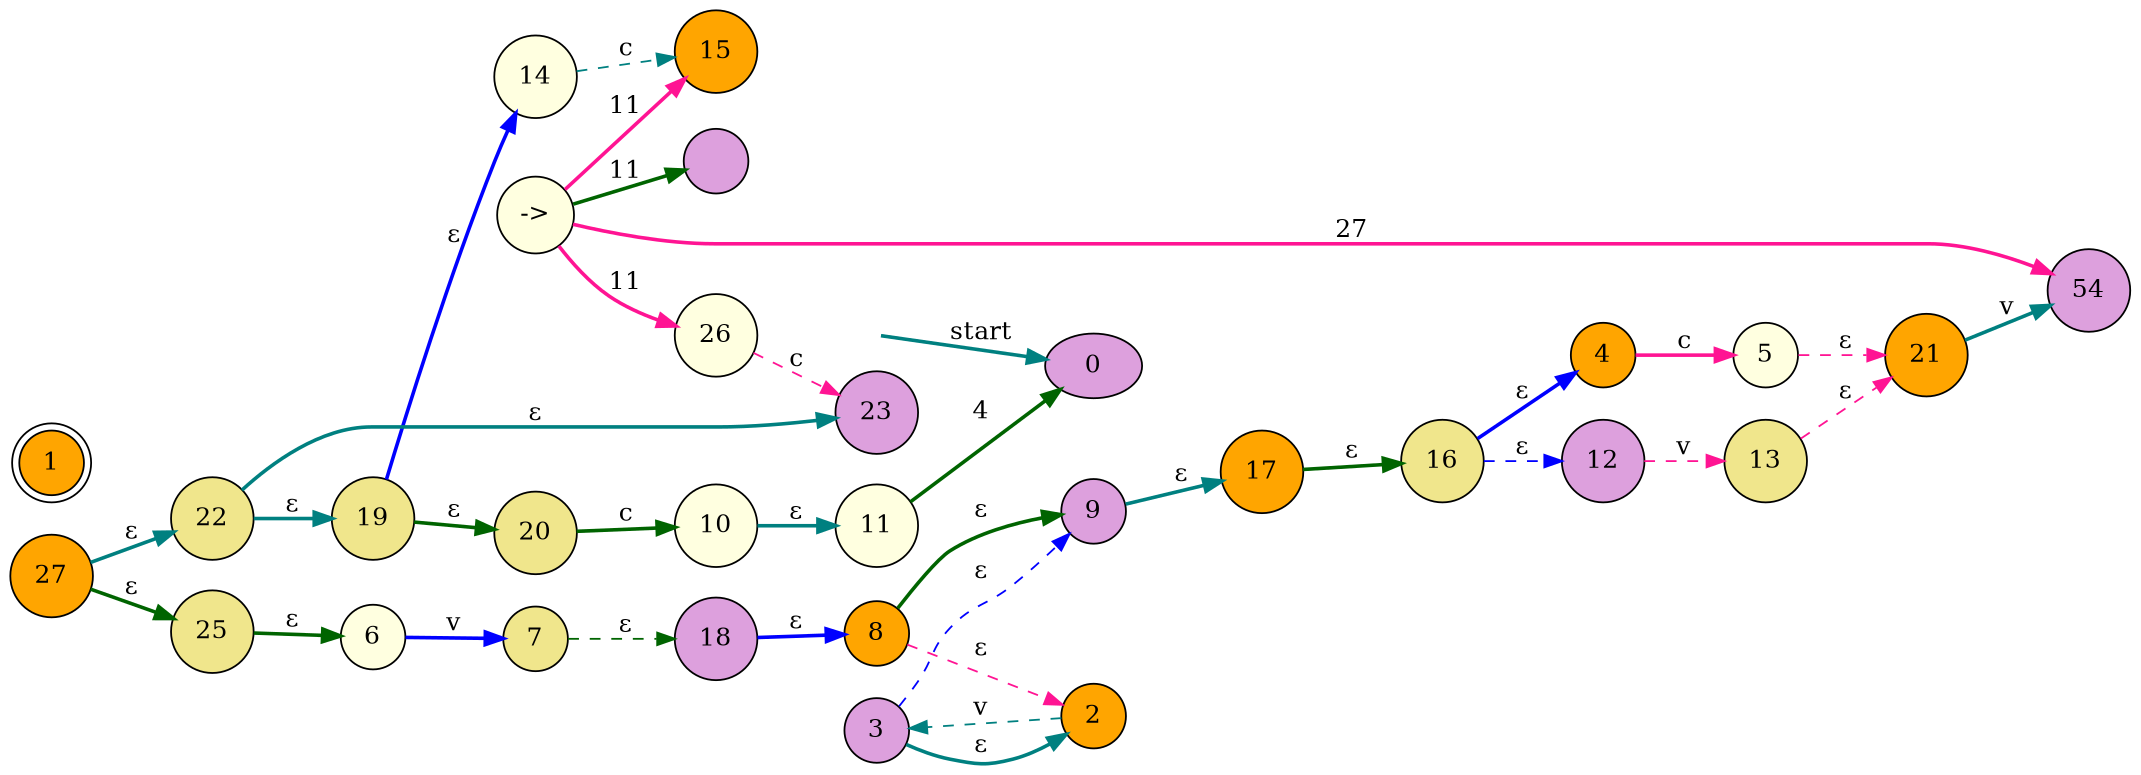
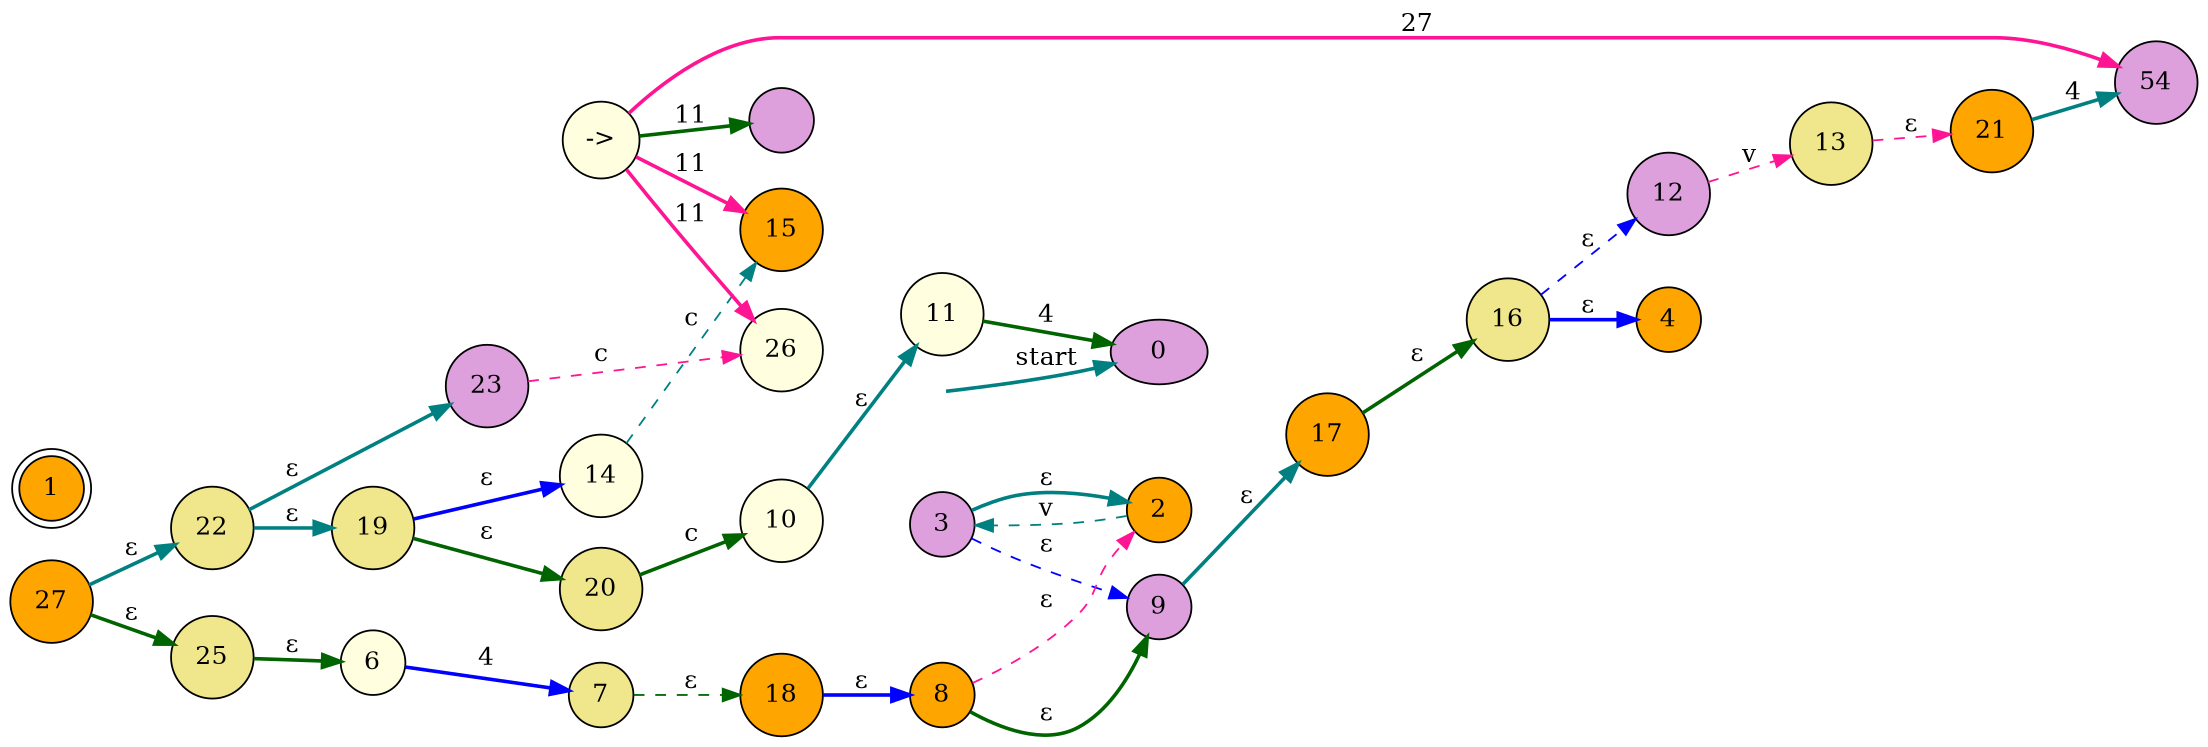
(2008, 308) -> (2074, 92)
(1766, 355) -> none
(788, 370) -> (625, 369)
(454, 624) -> (487, 658)
(716, 639) -> (782, 695)
